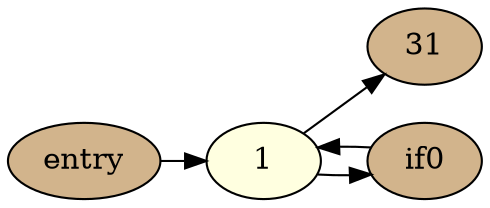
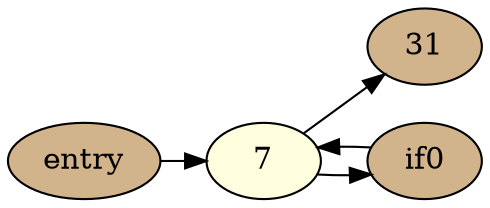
(264, 161) -> (264, 161)
